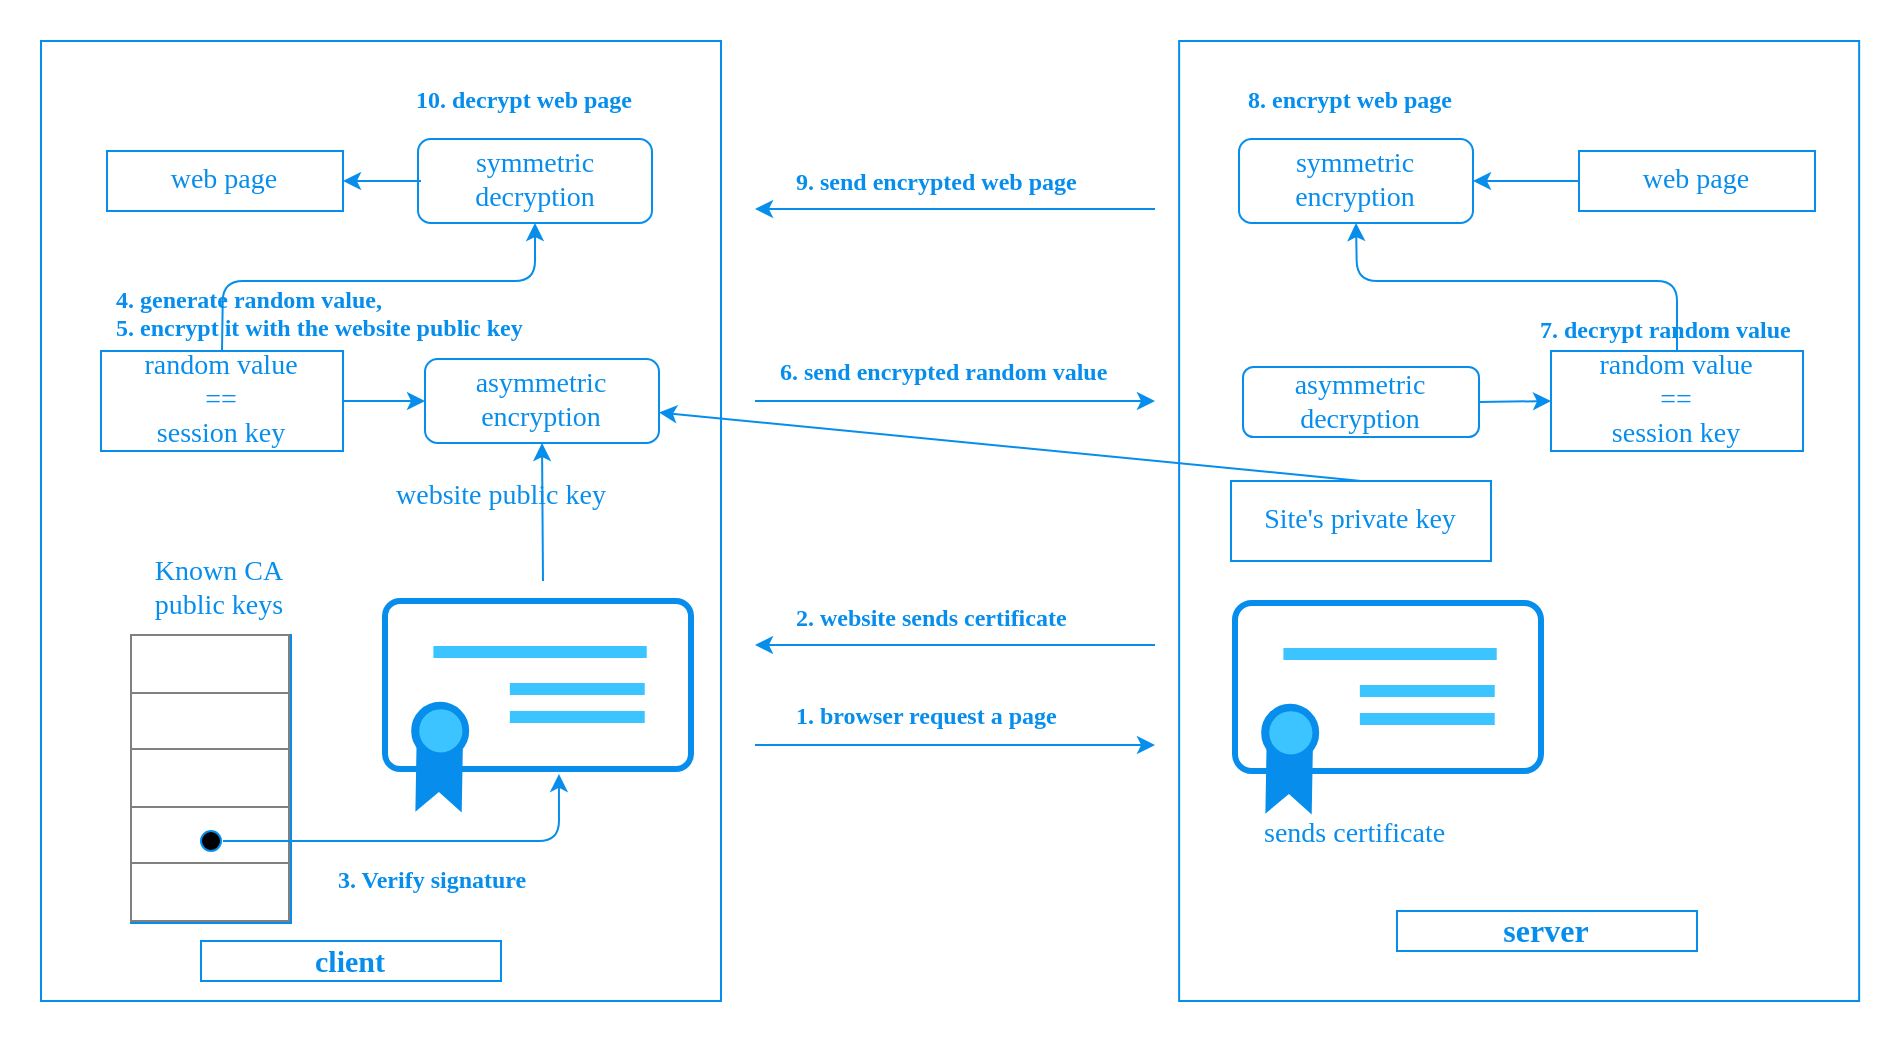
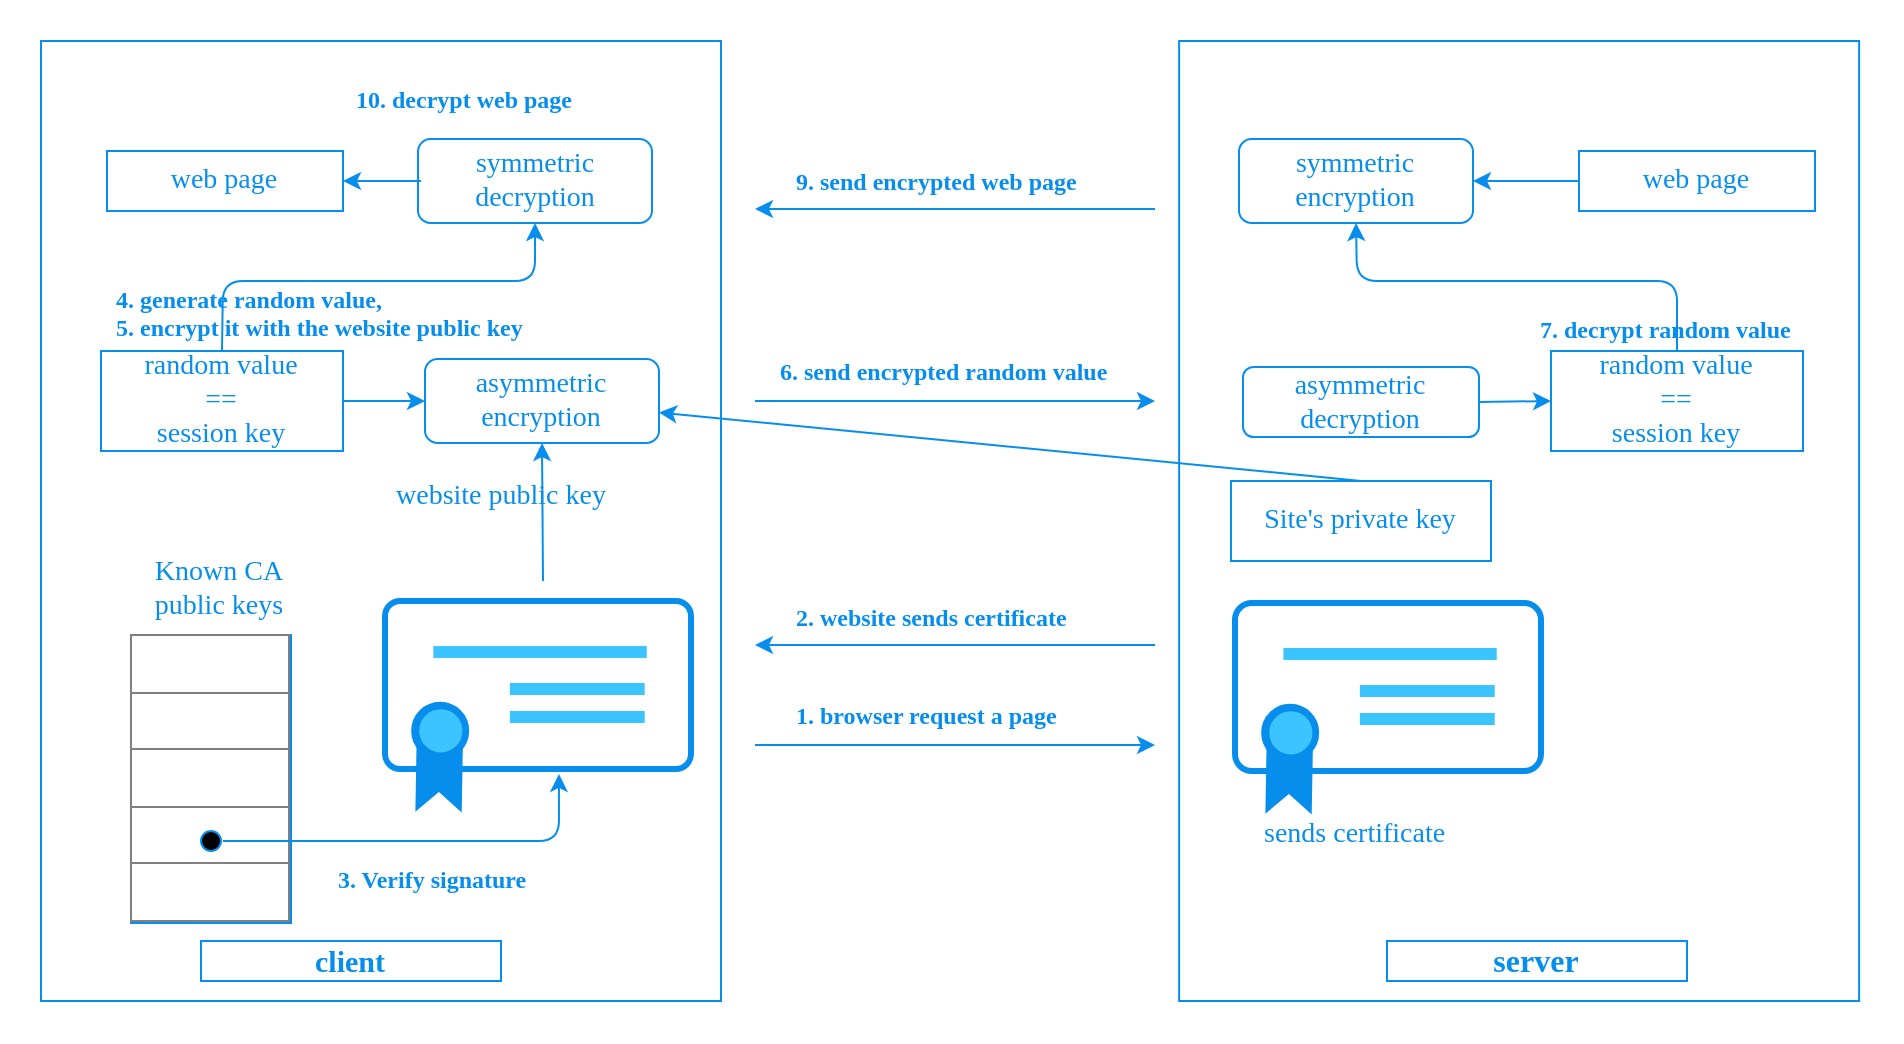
(542, 101) -> (482, 101)
(1365, 101) -> none
(1547, 931) -> (1537, 961)
